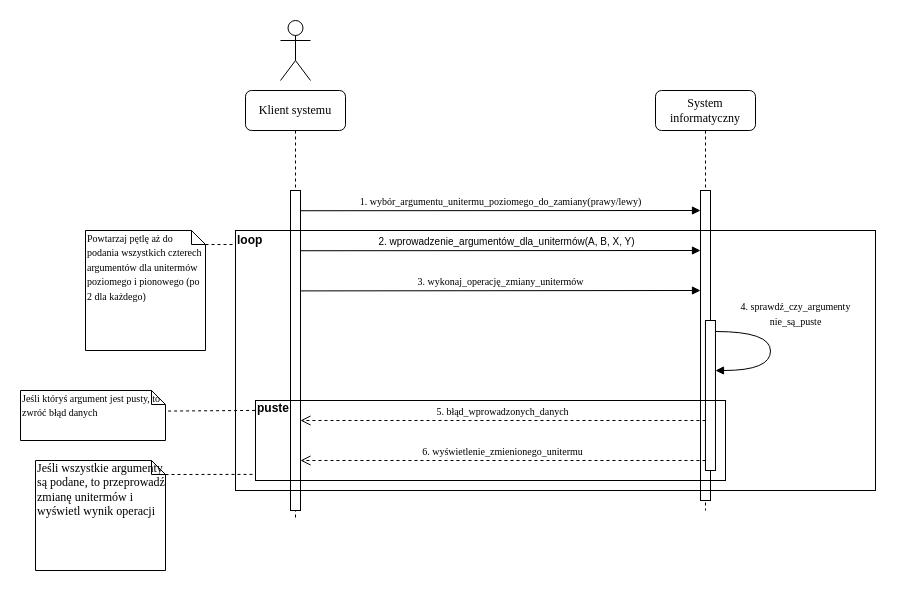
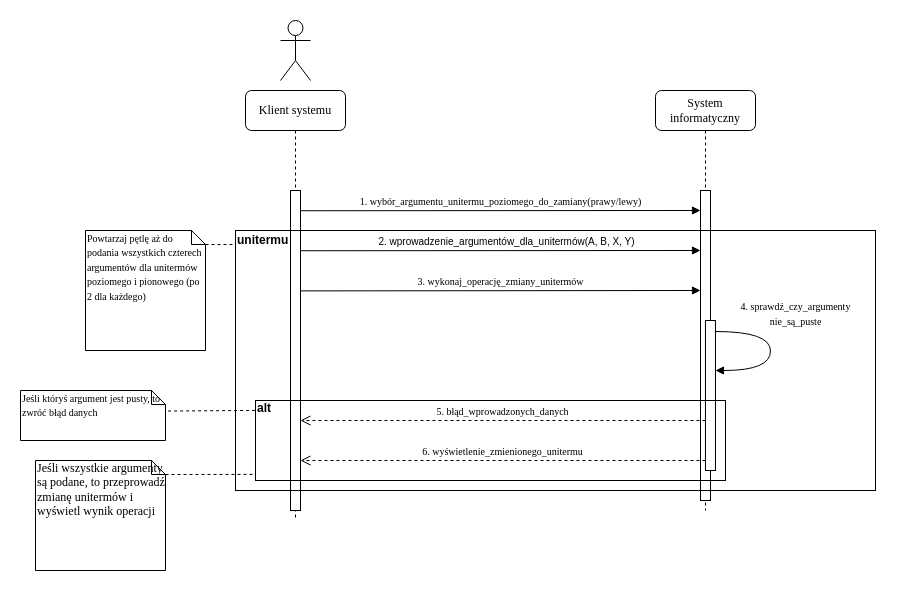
(249, 361) -> (263, 361)
(274, 441) -> (266, 441)
